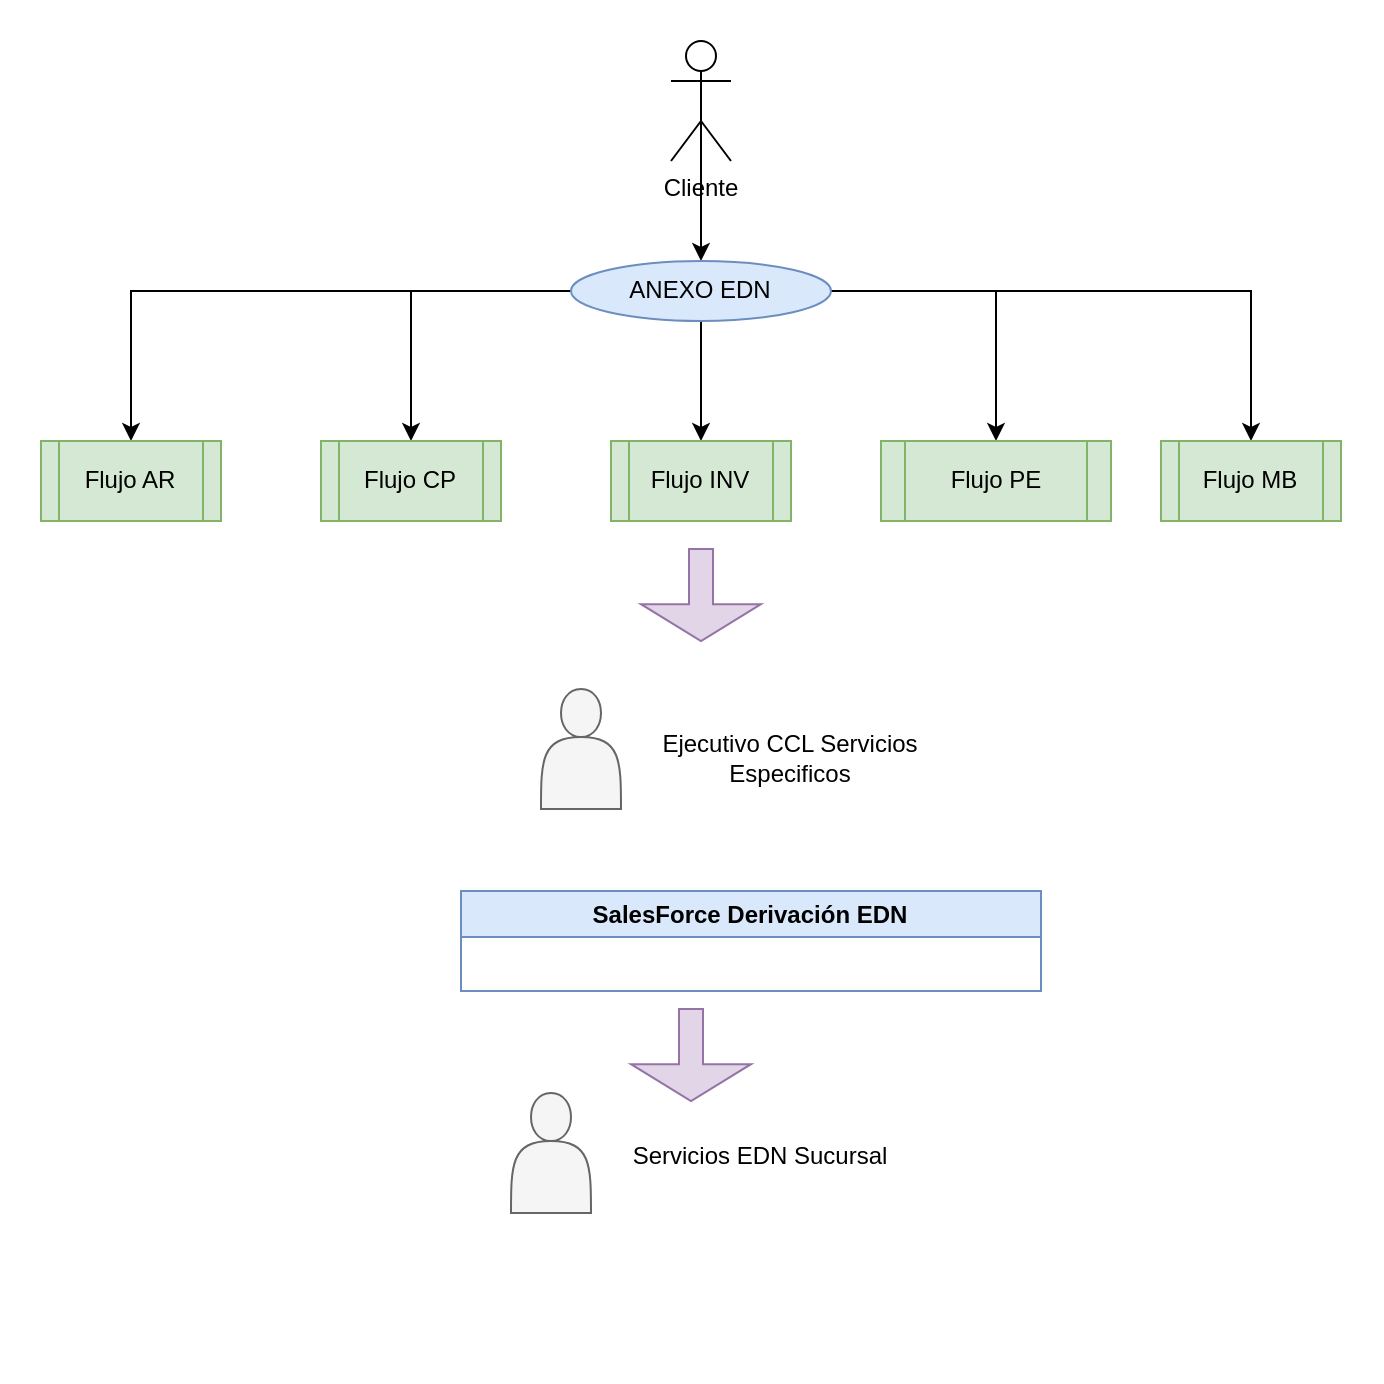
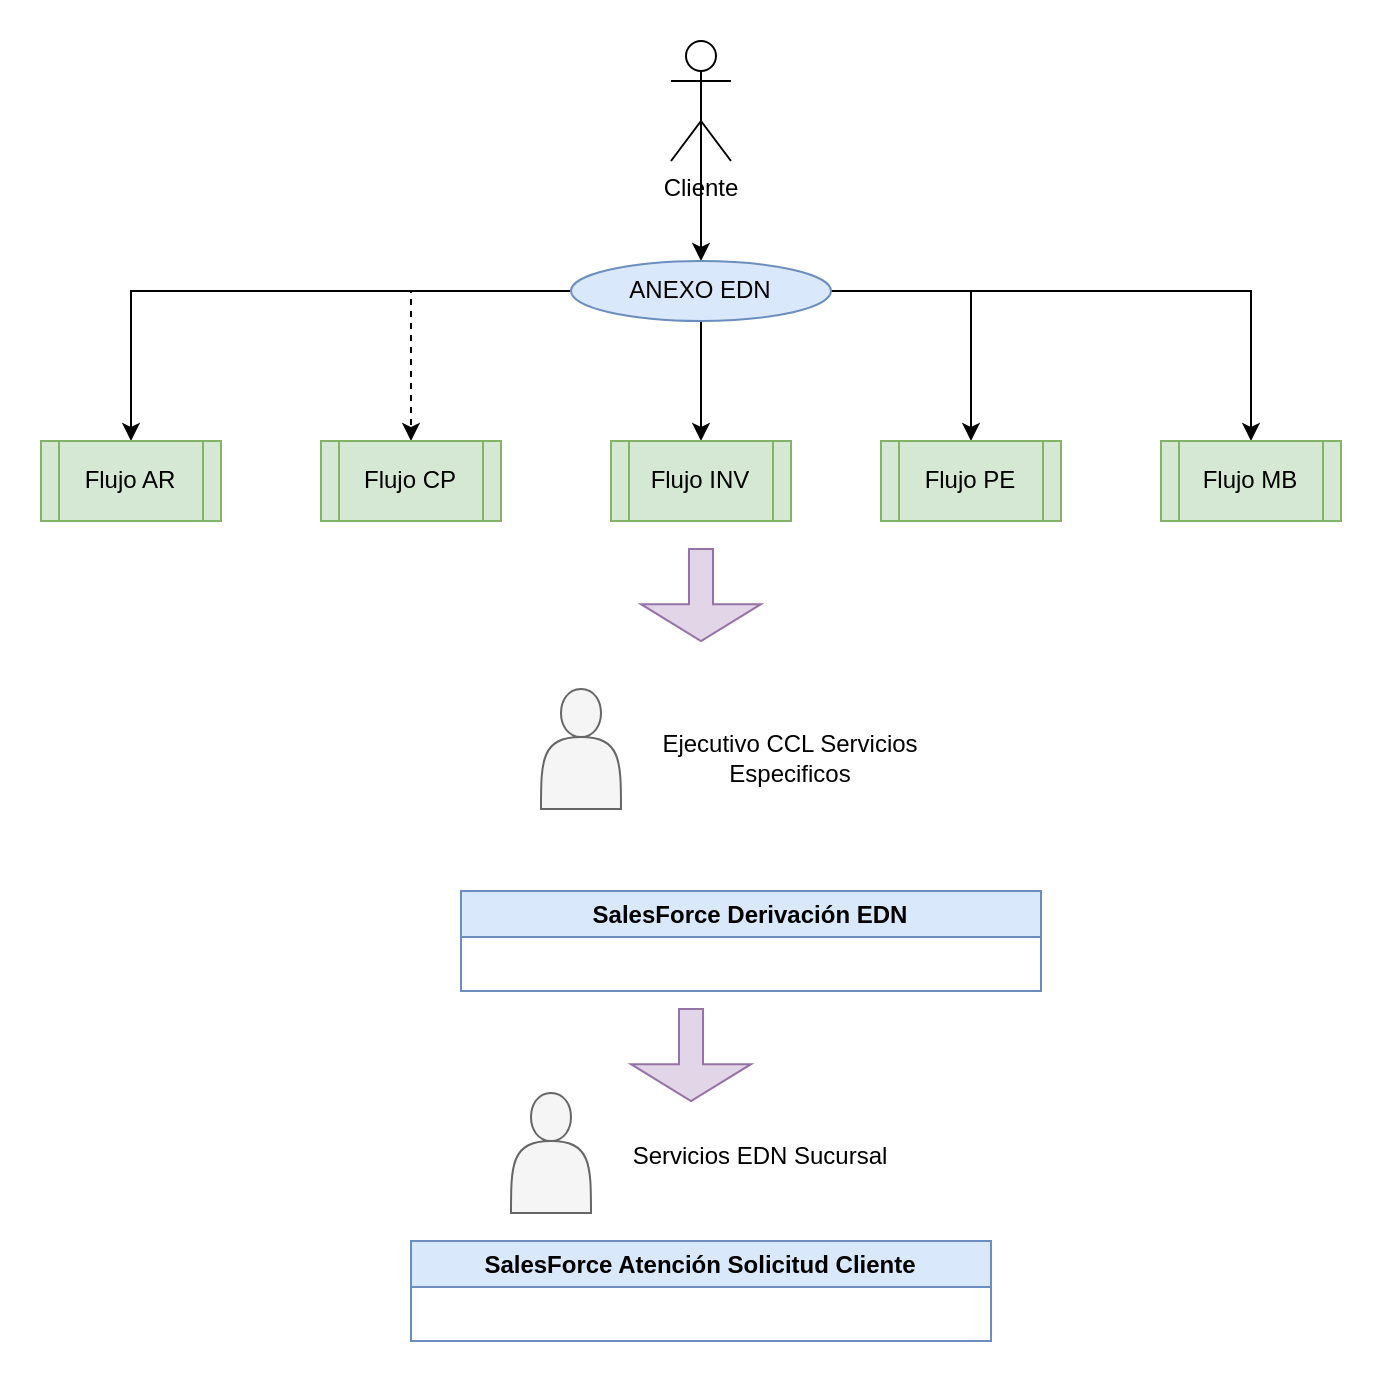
(411, 360) -> (411, 360)
(996, 481) -> (971, 481)
none -> (701, 1291)
